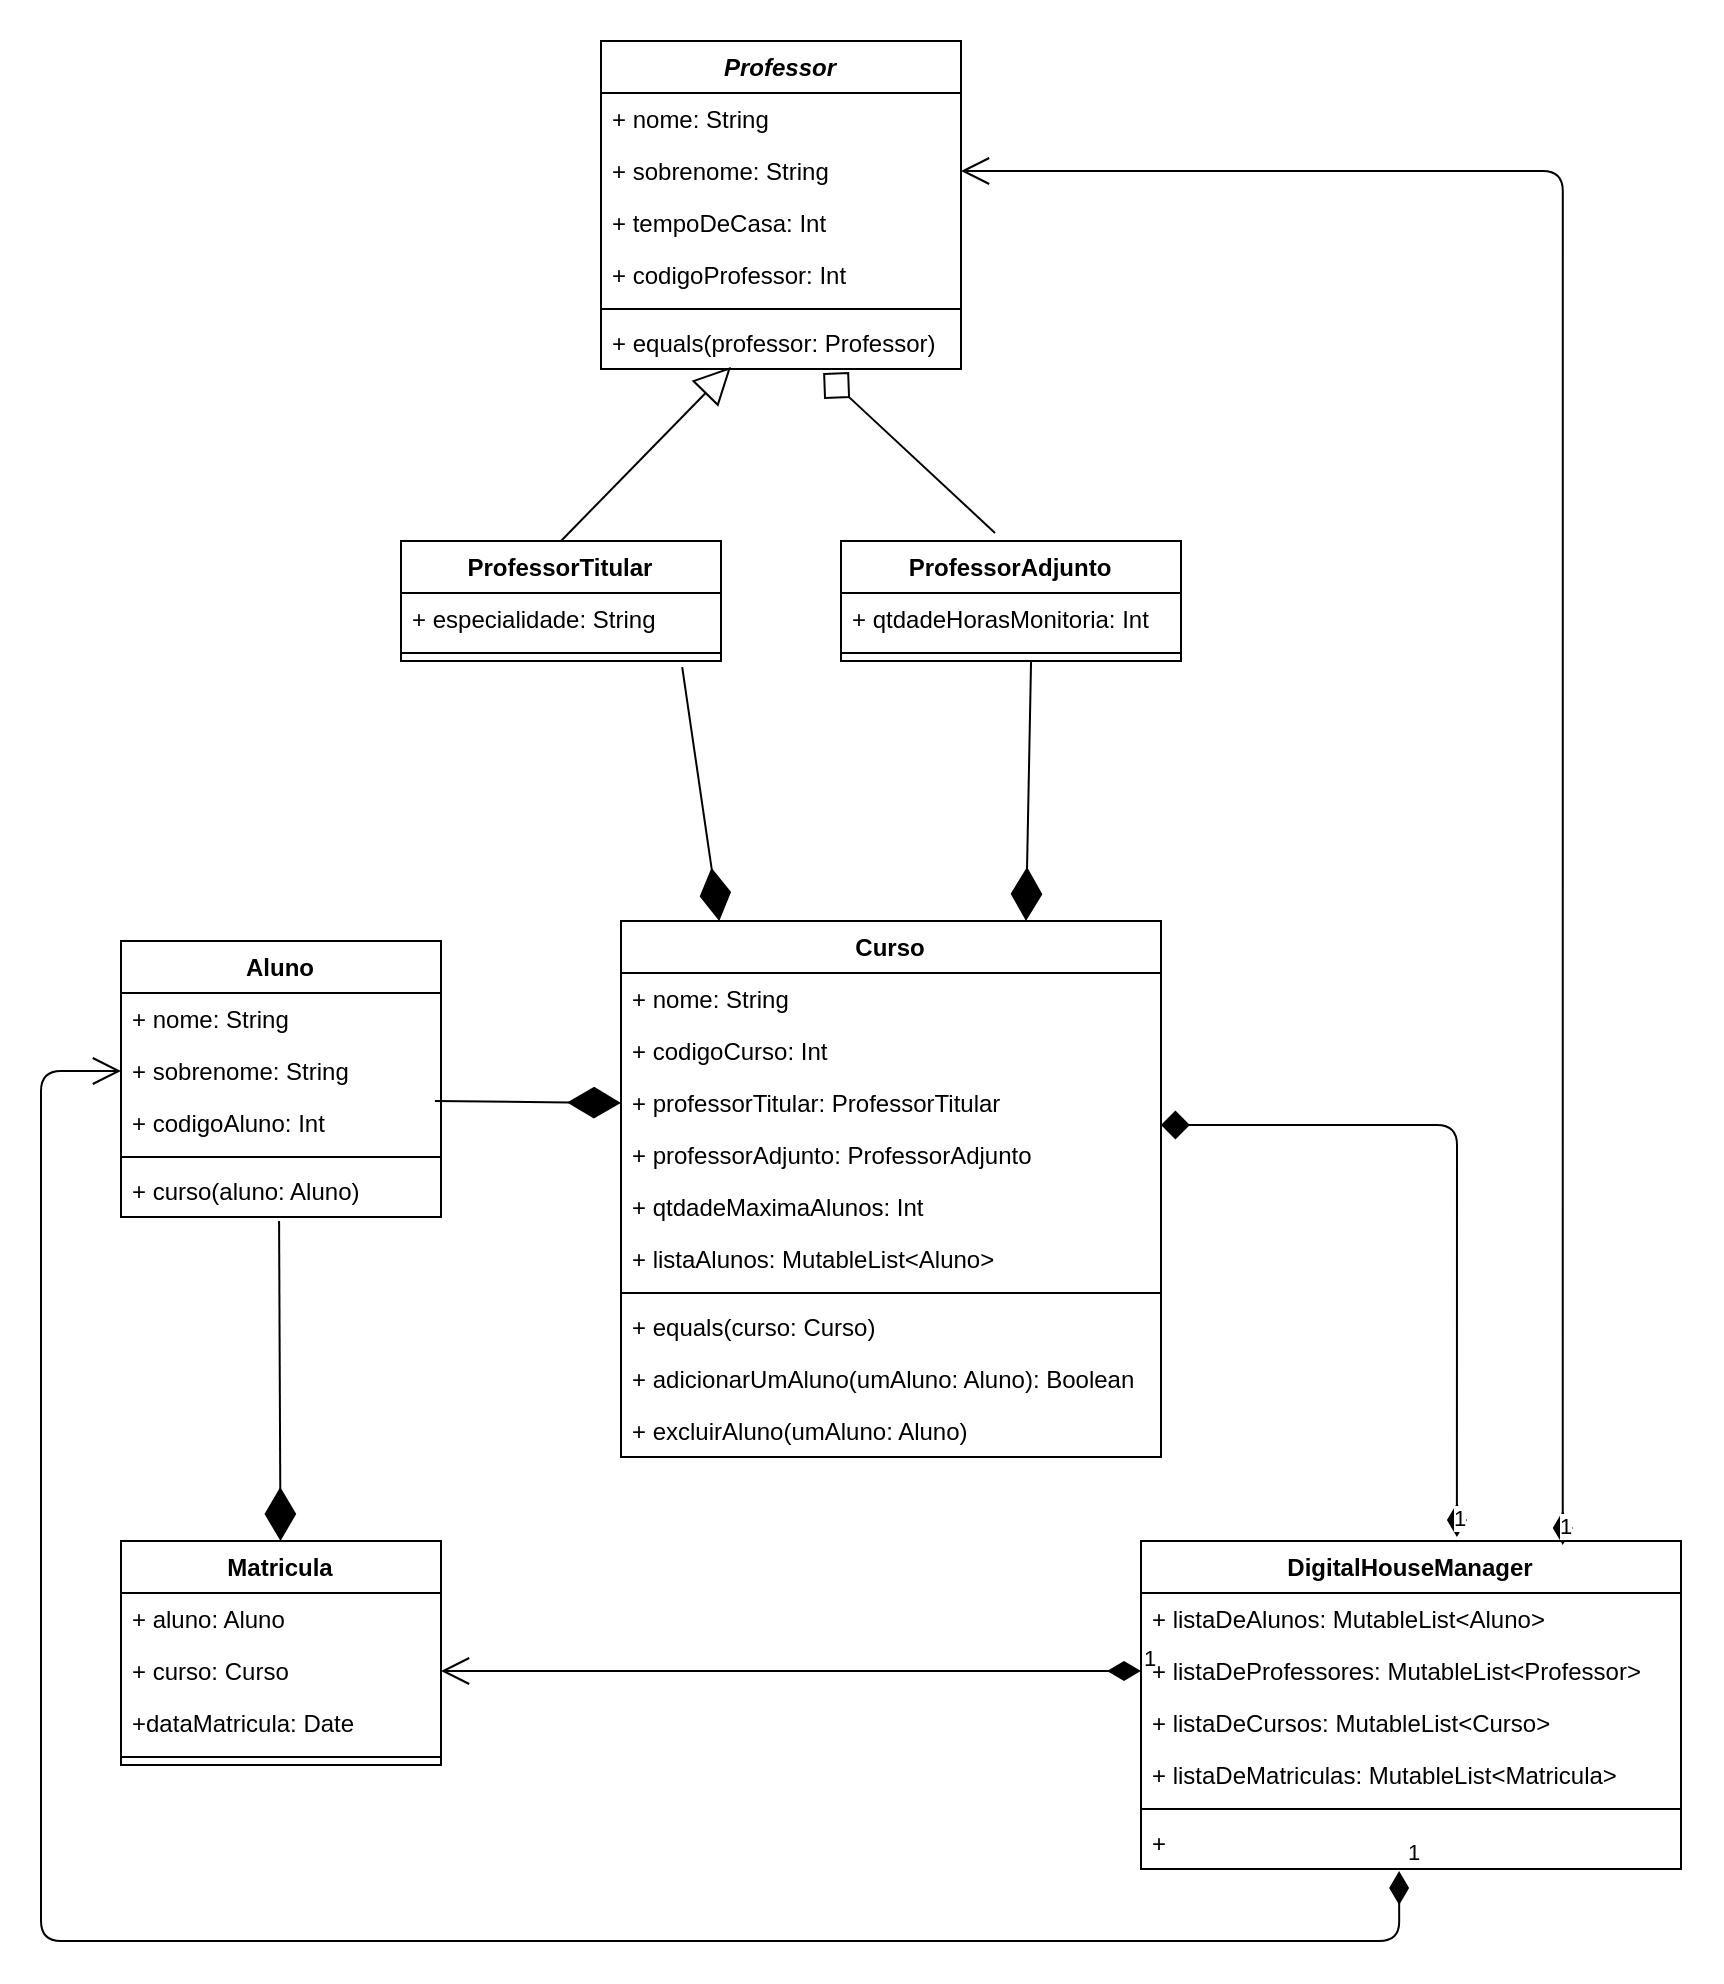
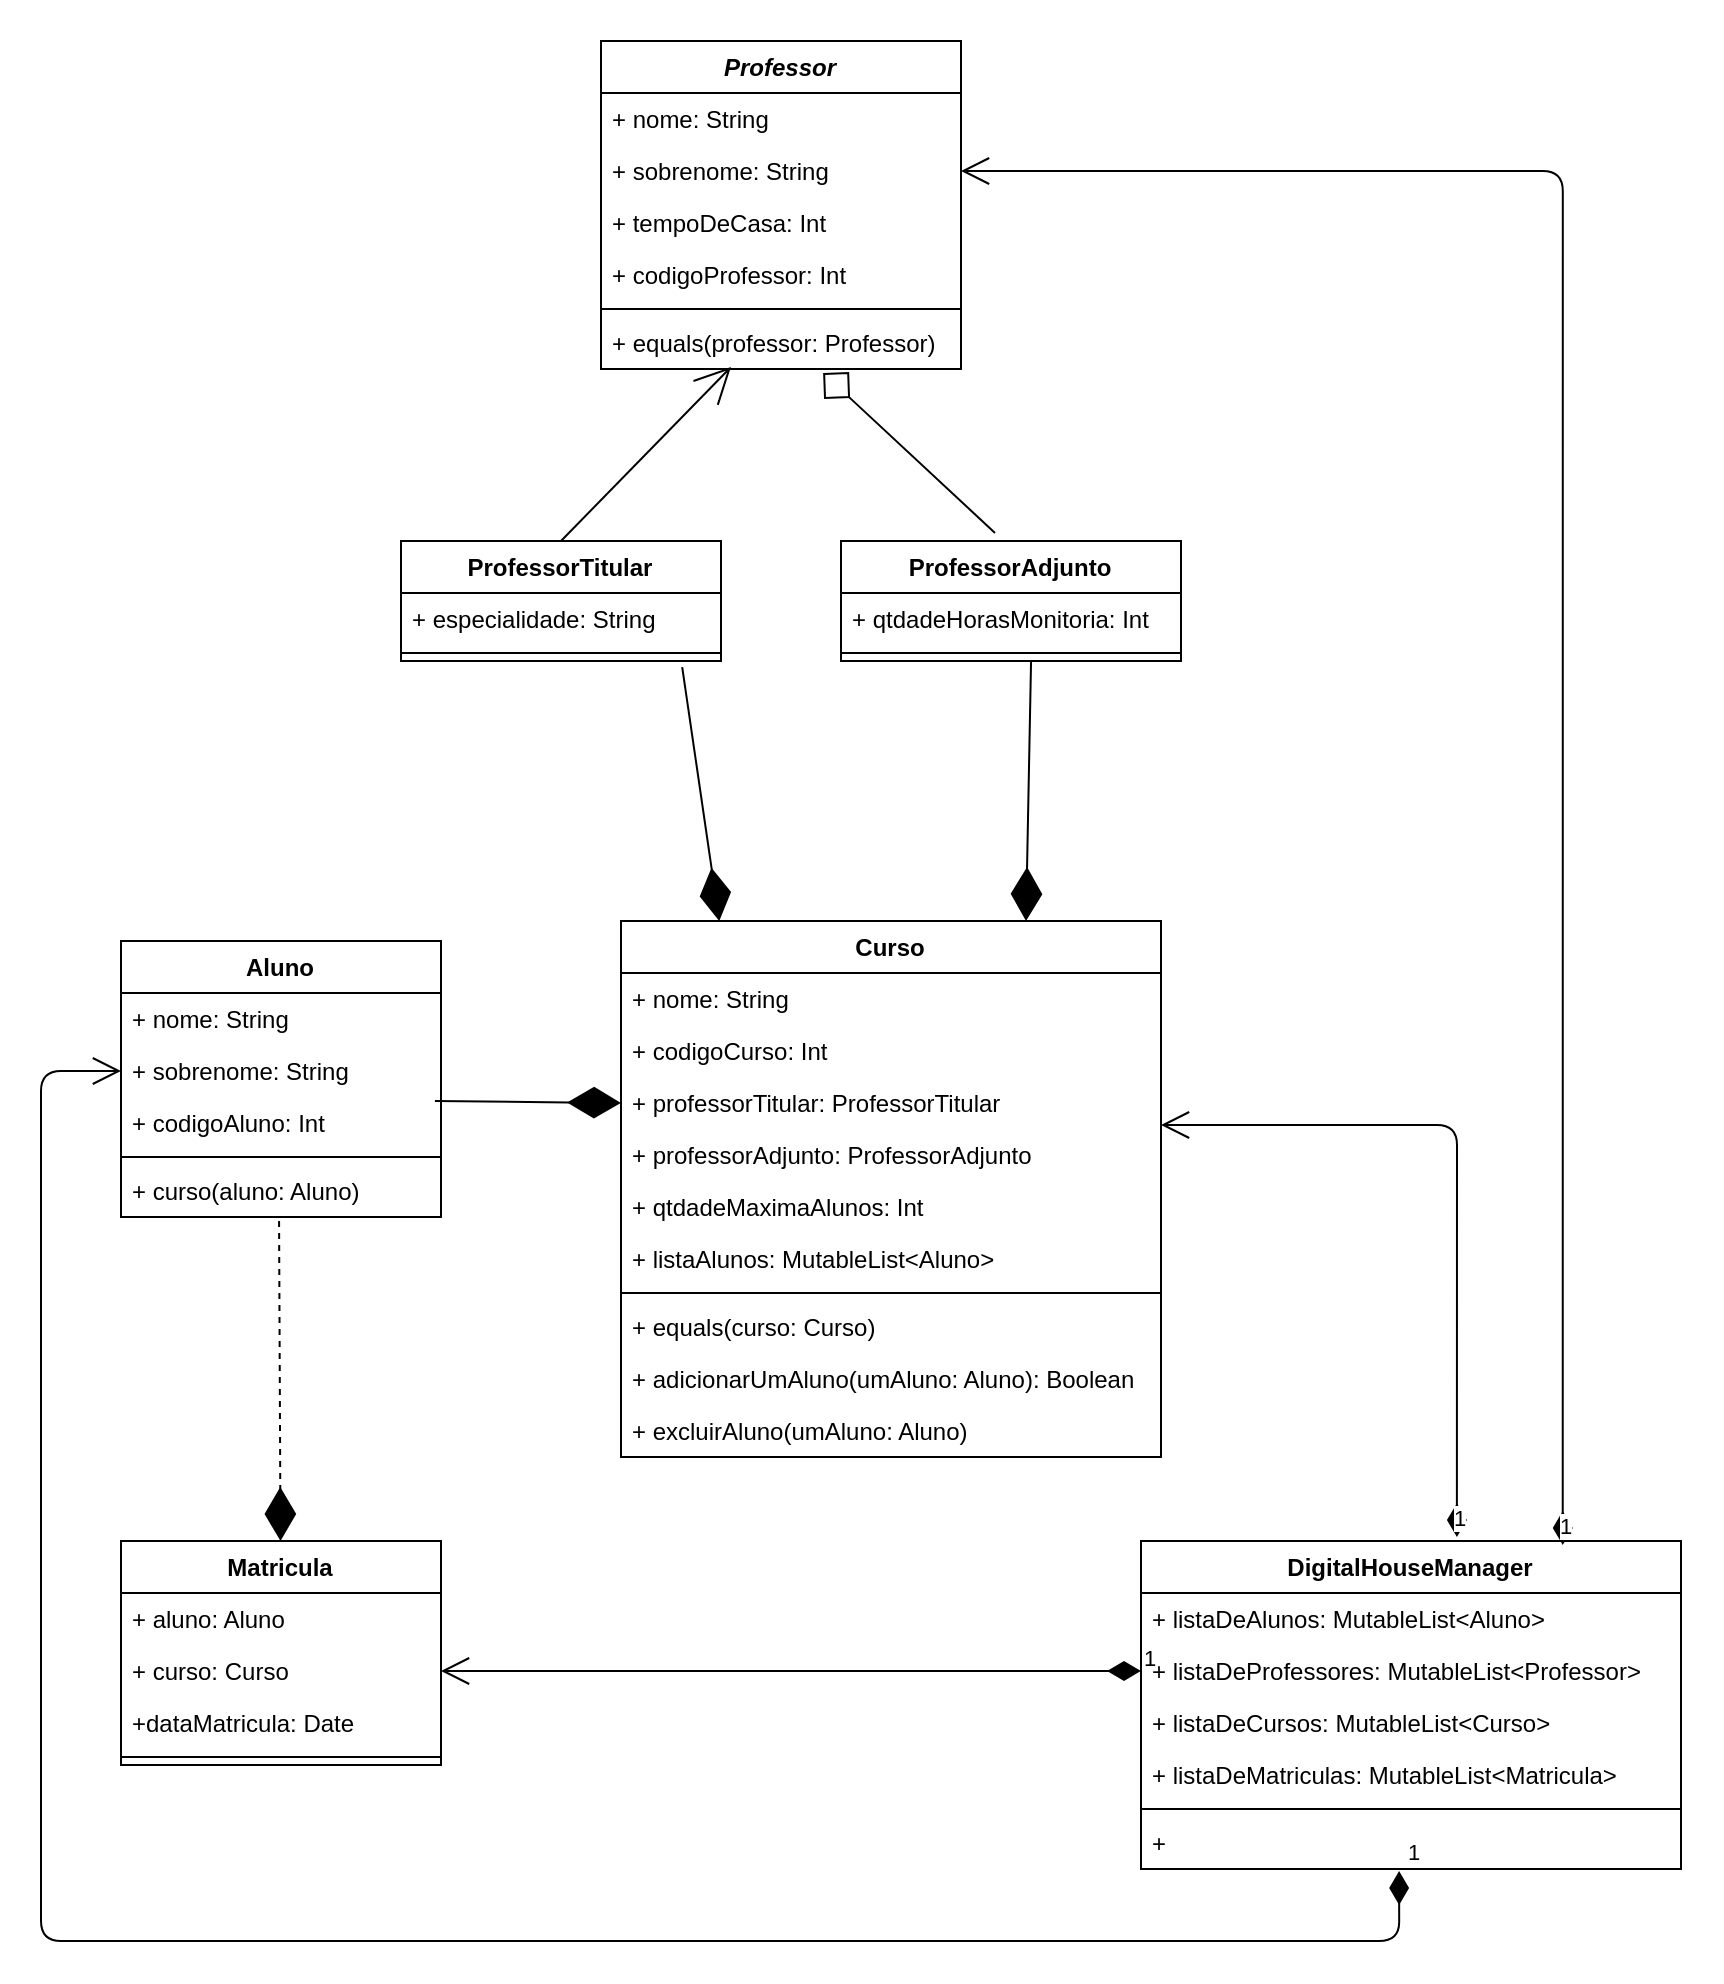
(704, 394) -> (715, 384)
(1189, 1125) -> (1178, 1125)
(280, 1354) -> (280, 1354)
